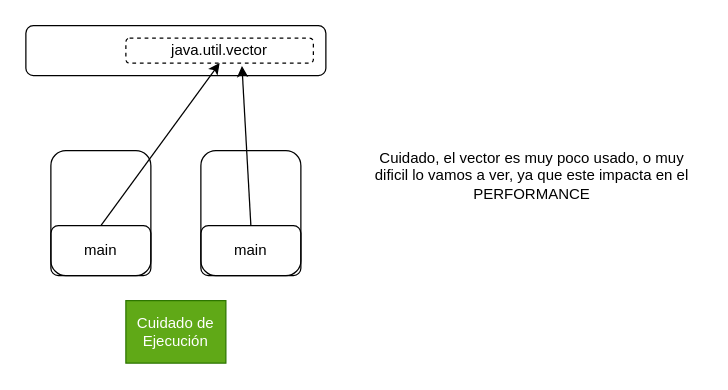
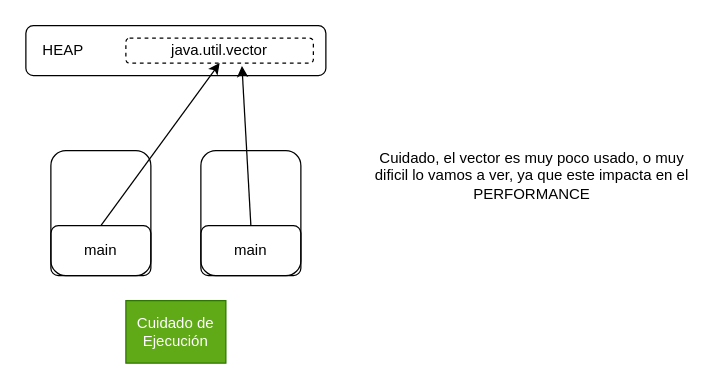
none -> (63, 51)
